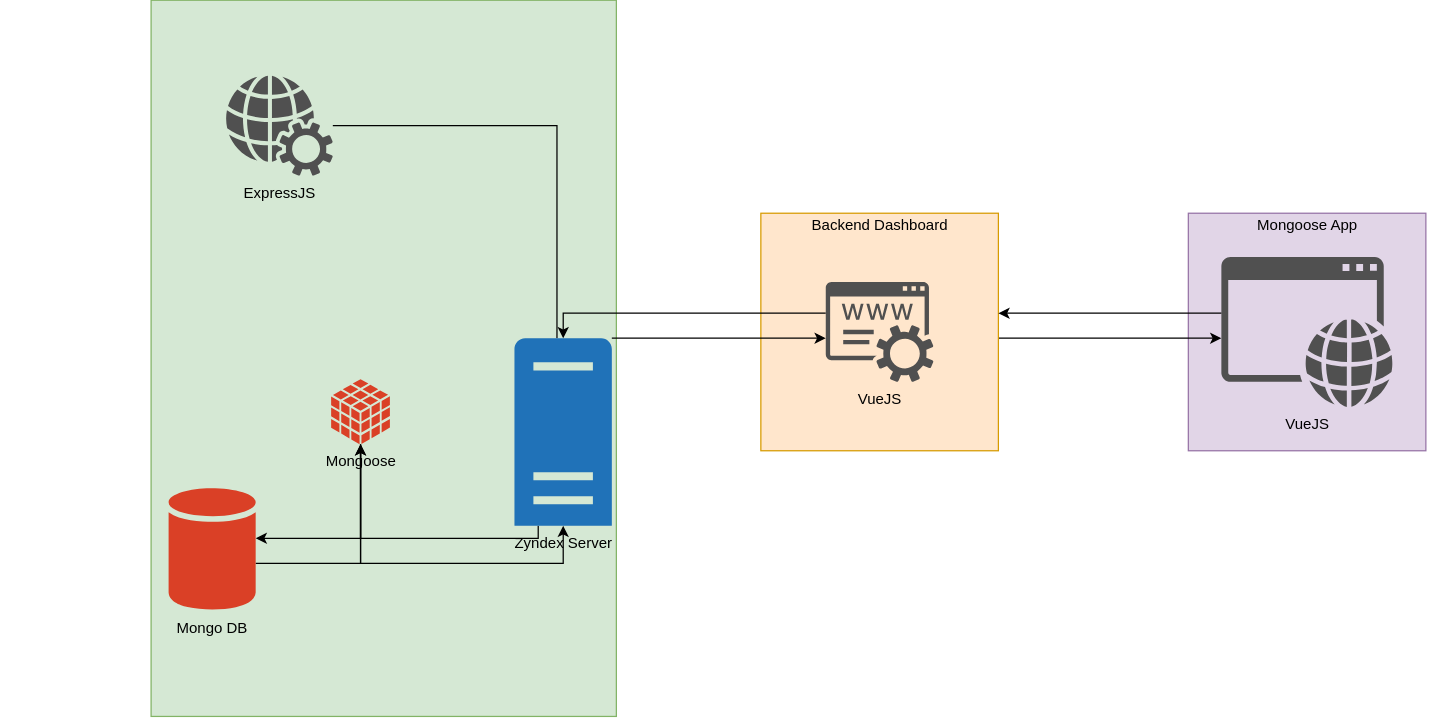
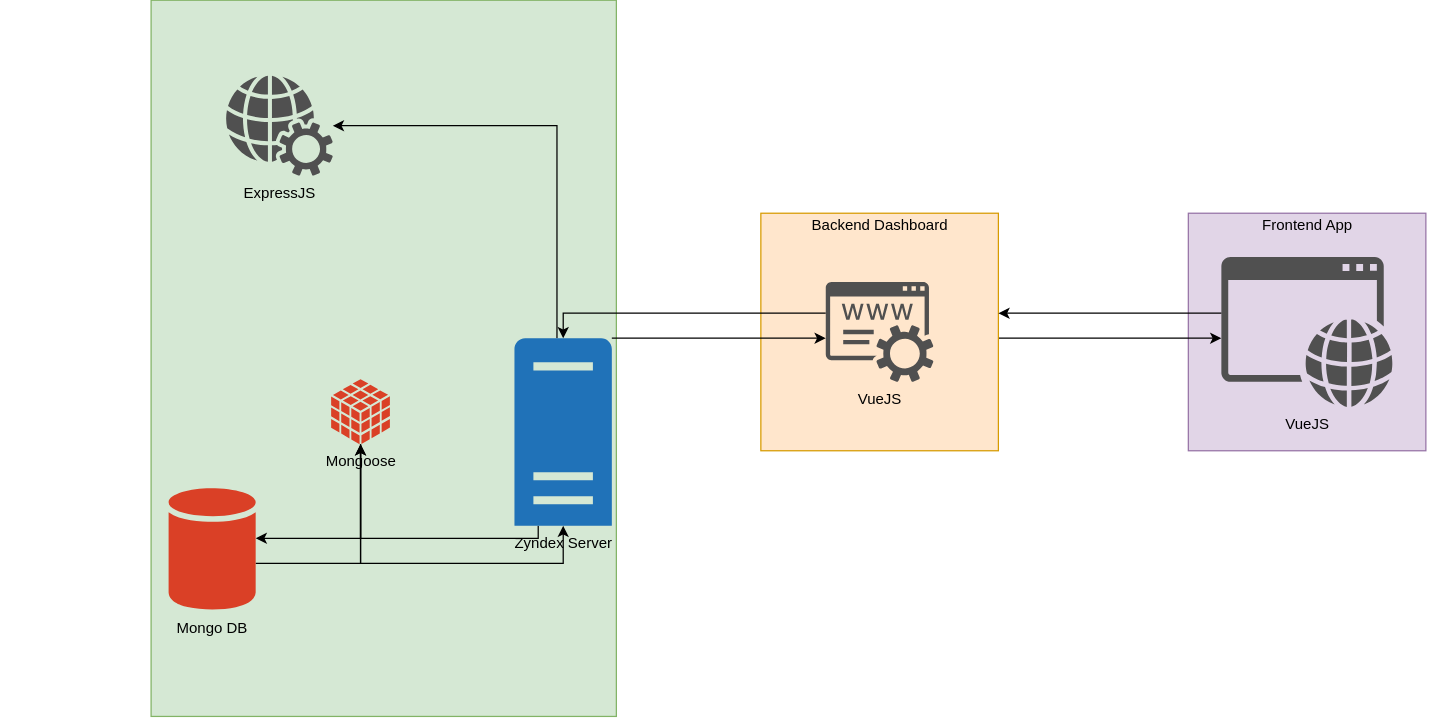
(339, 126) -> (343, 126)
(1308, 226) -> (1308, 226)
